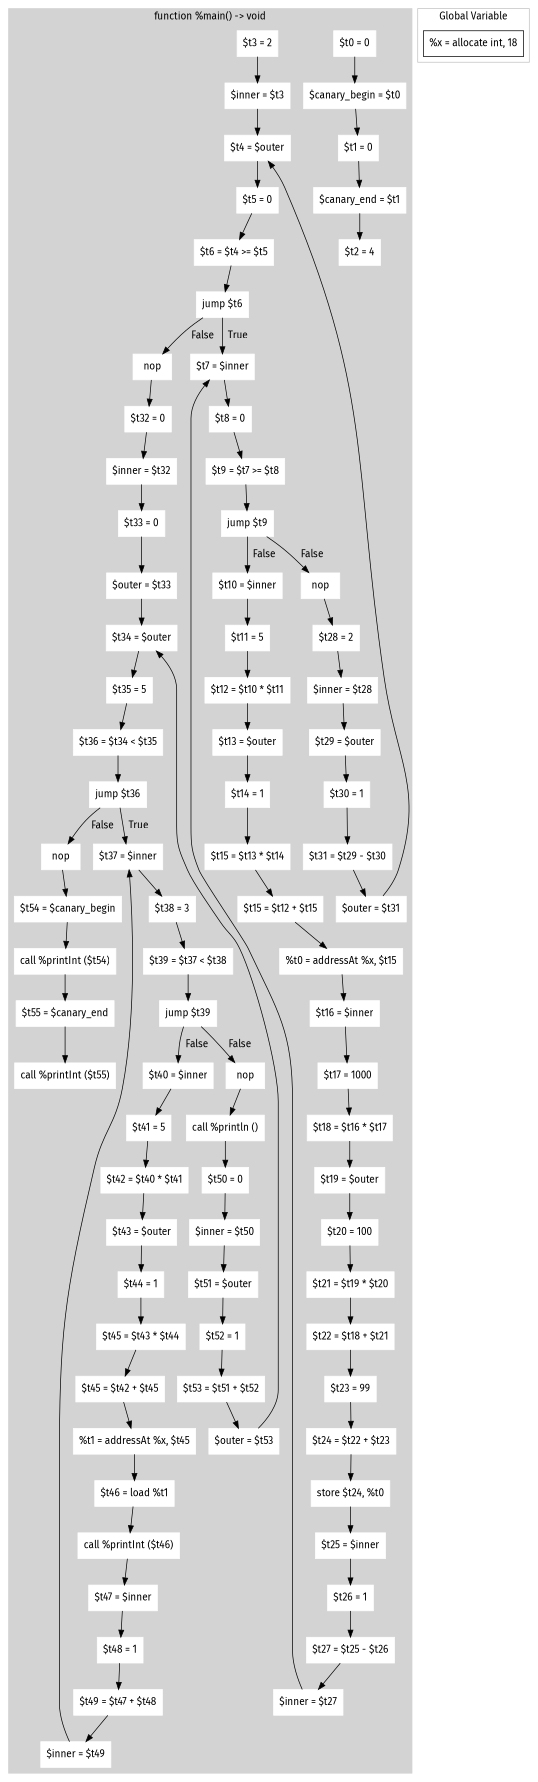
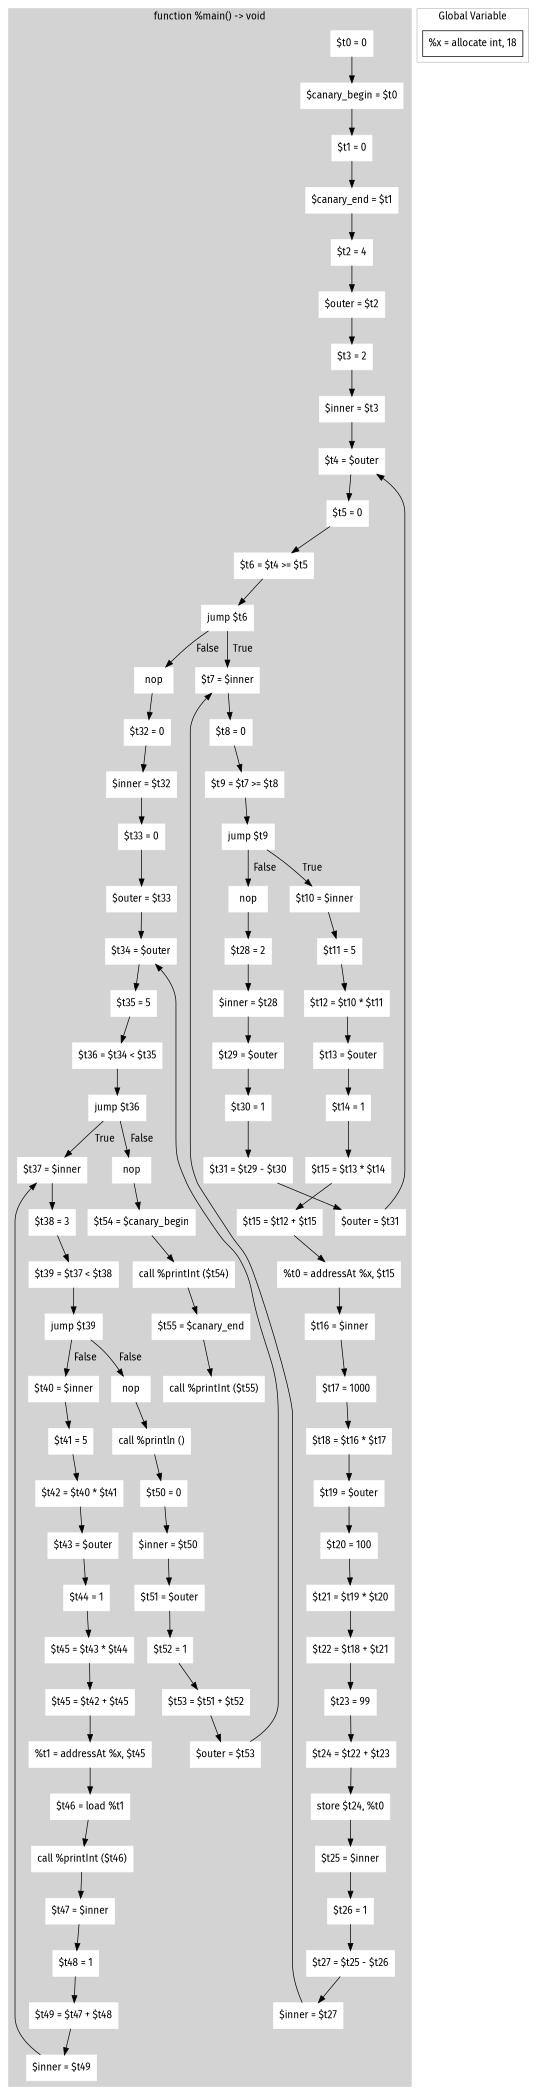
none -> (352, 305)
(264, 555) -> (312, 868)
